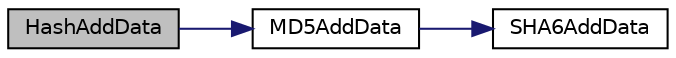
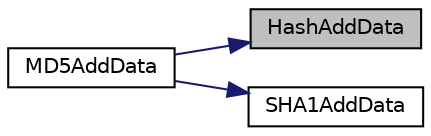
(205, 29) -> (202, 50)
(580, 29) -> (336, 107)
